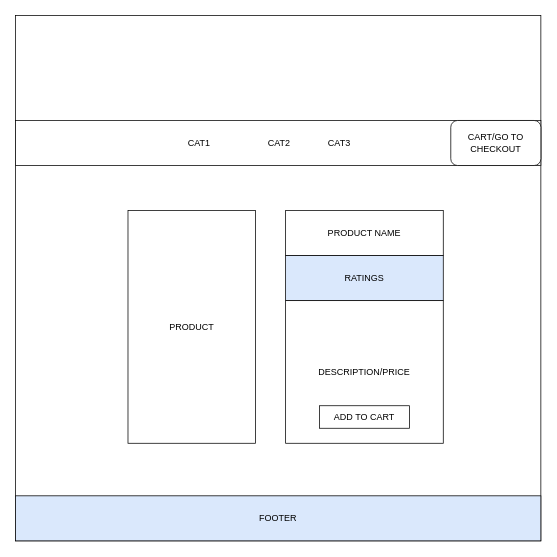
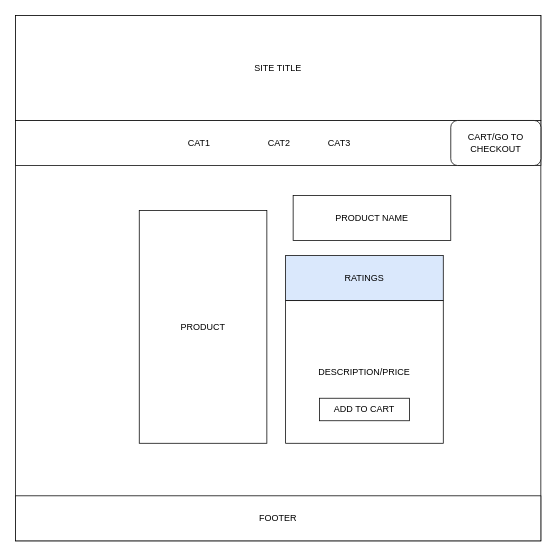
none -> (278, 68)
(364, 233) -> (372, 218)
(192, 327) -> (203, 327)
(364, 417) -> (364, 409)
(278, 518) -> (278, 518)
